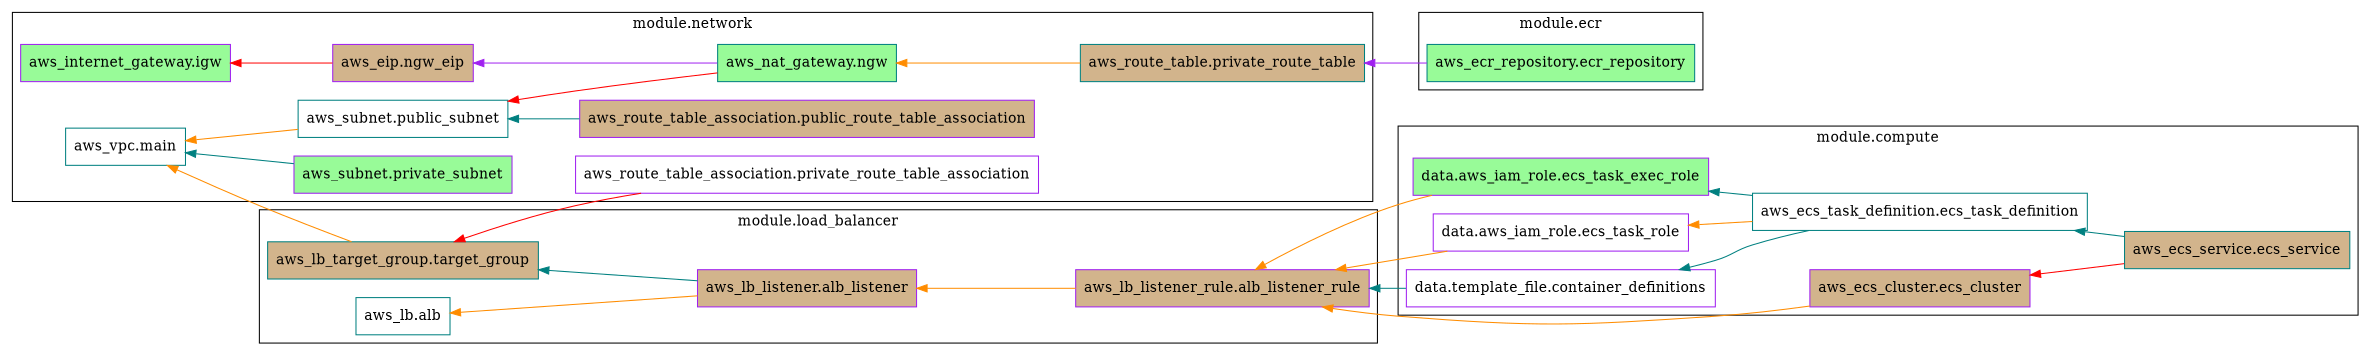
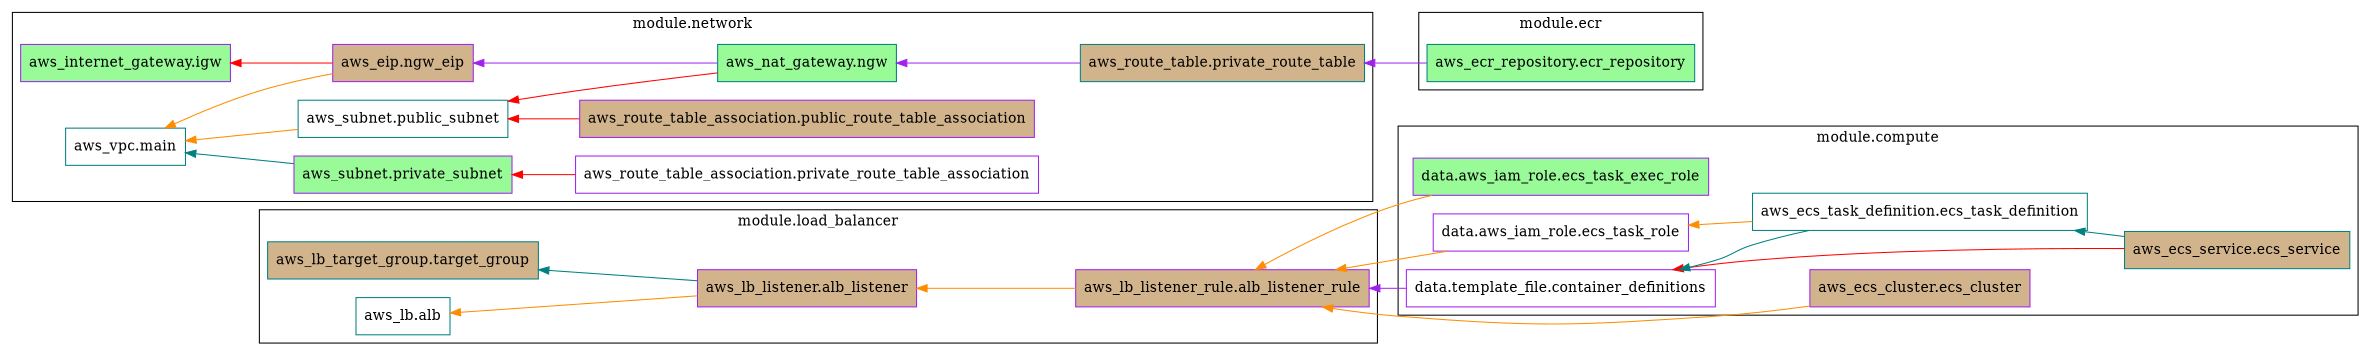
(994, 63) -> (994, 63)
(549, 119) -> (549, 119)
(1736, 194) -> none
(285, 216) -> (252, 93)
(534, 216) -> (549, 175)
(2082, 269) -> (1904, 252)
(1392, 288) -> (1392, 288)
